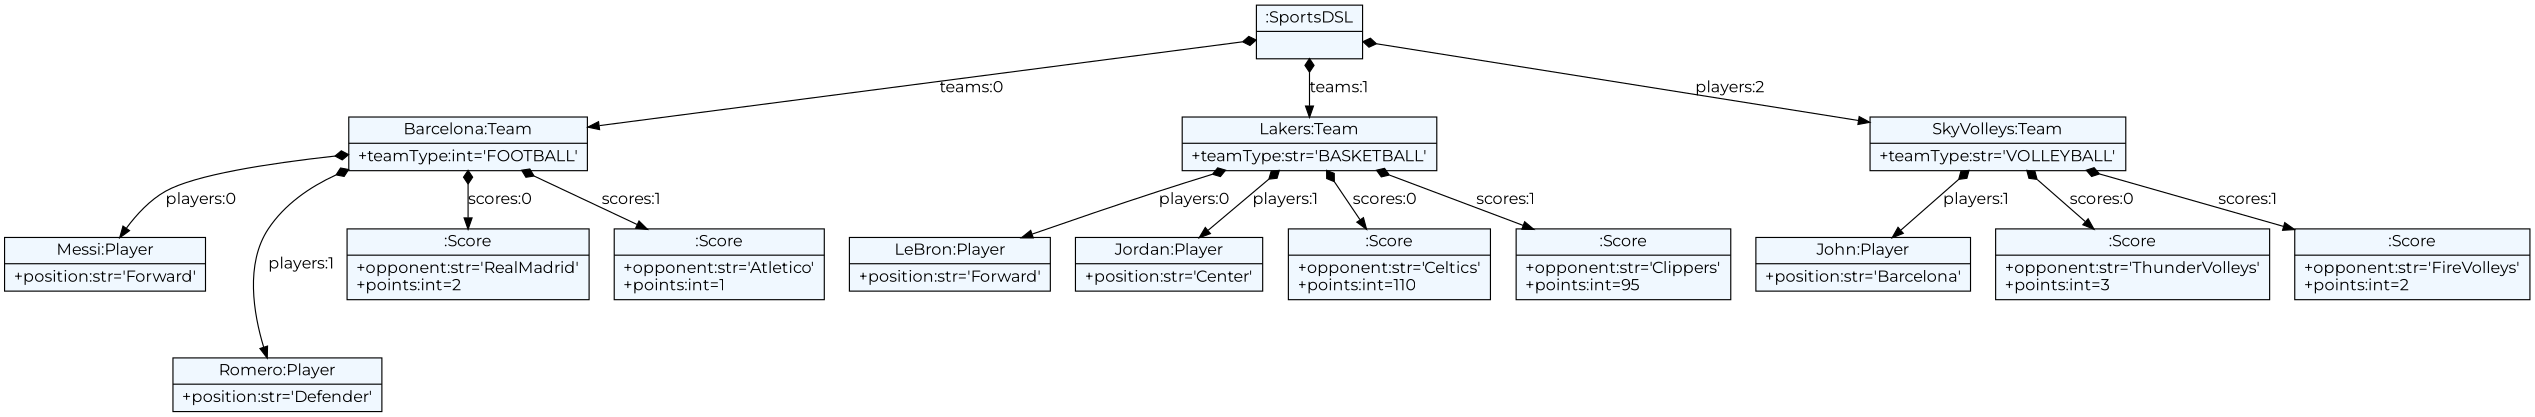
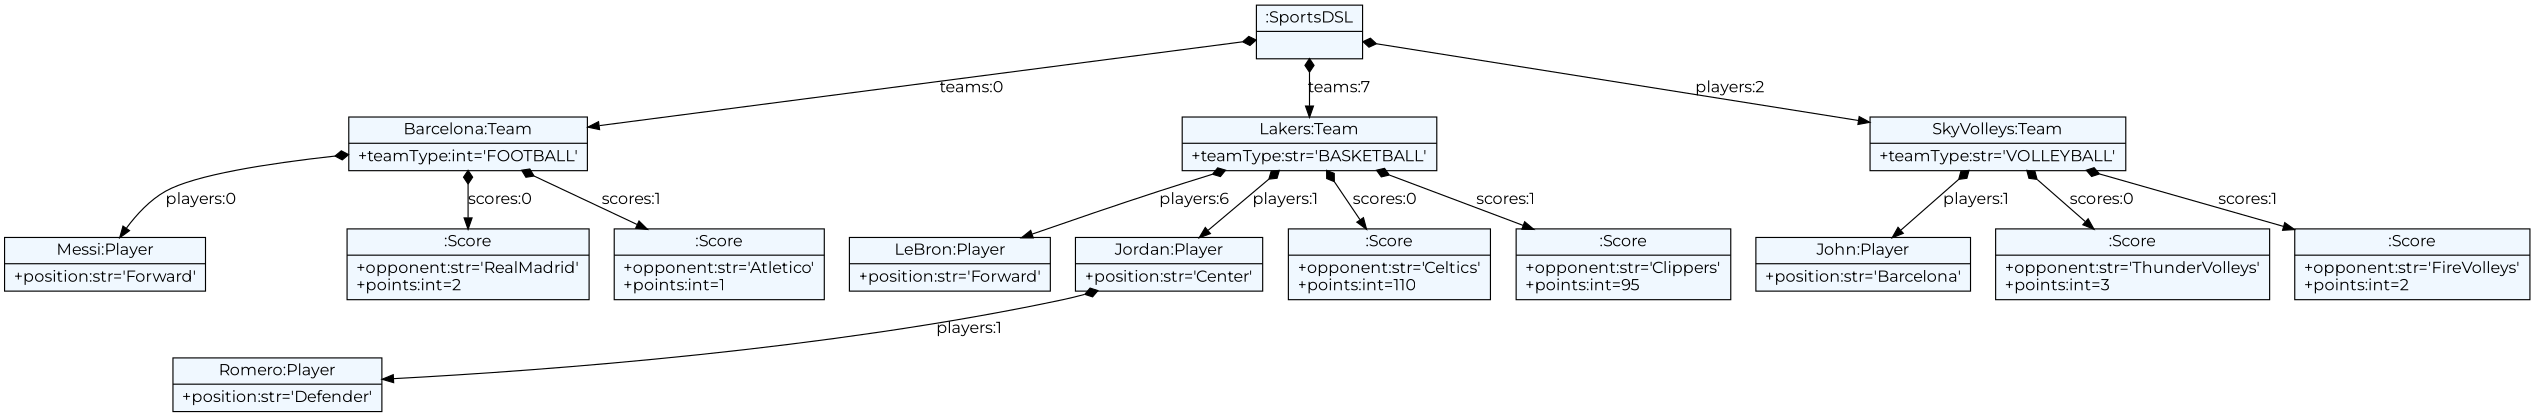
(1339, 88) -> (1339, 88)
(1194, 200) -> (1194, 200)
(261, 244) -> (741, 350)
